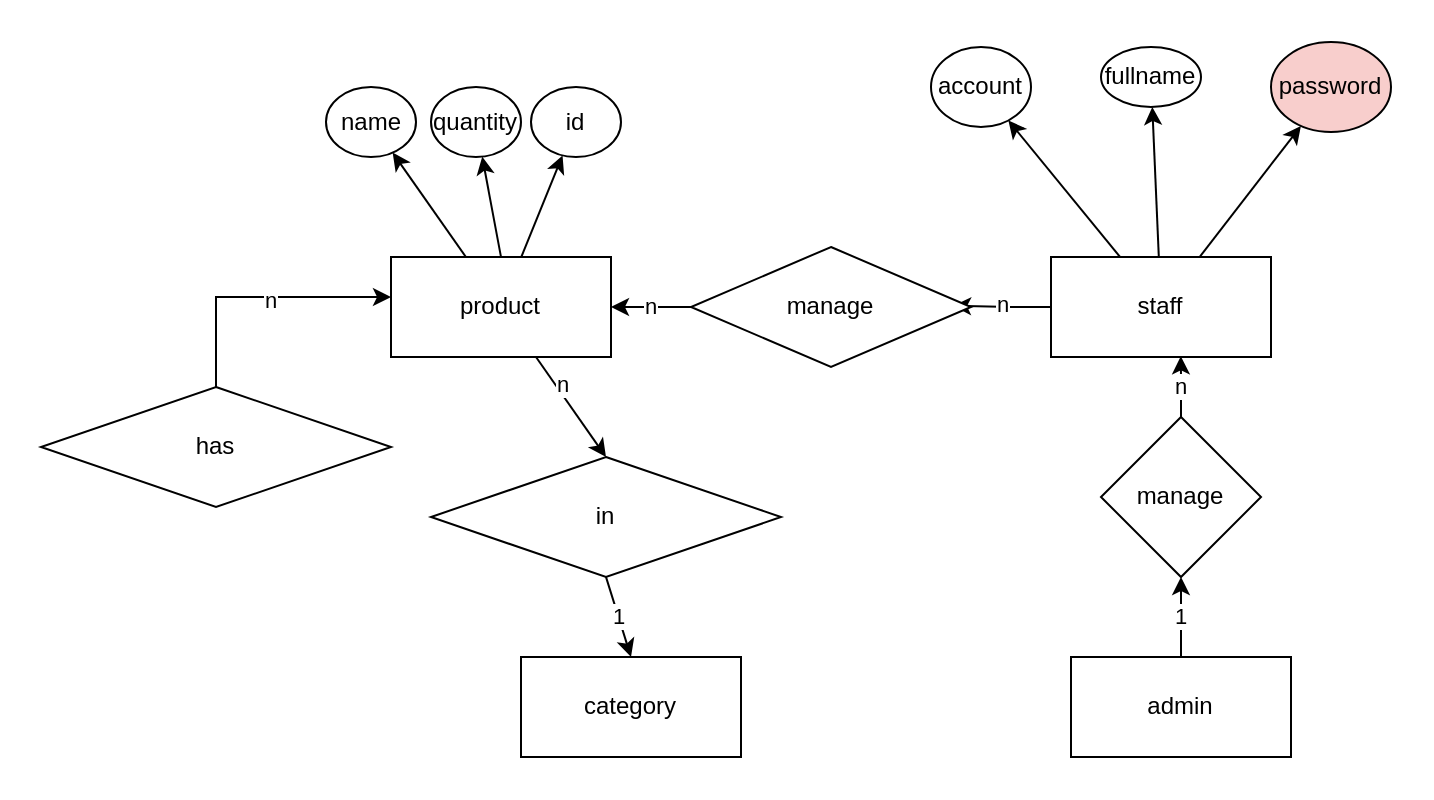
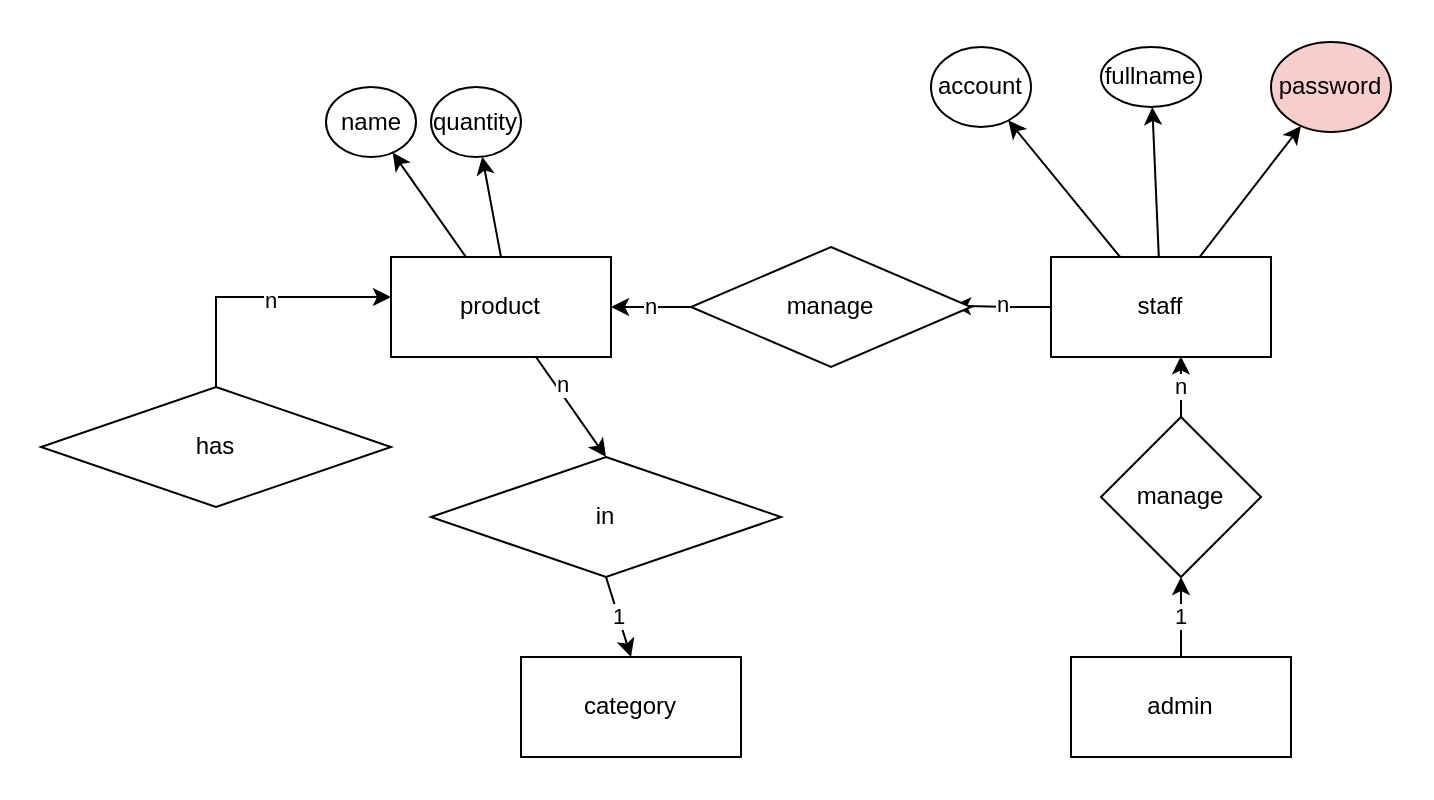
(576, 122) -> none
(540, 212) -> none
